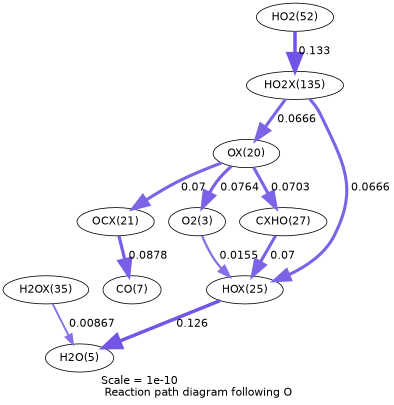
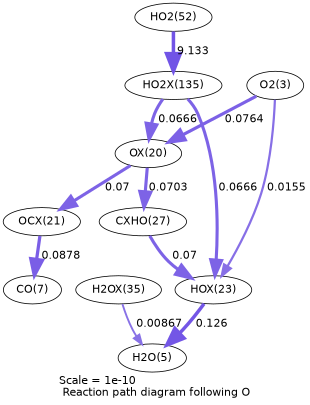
(313, 51) -> (191, 51)
(219, 179) -> (220, 115)
(245, 290) -> (213, 290)
